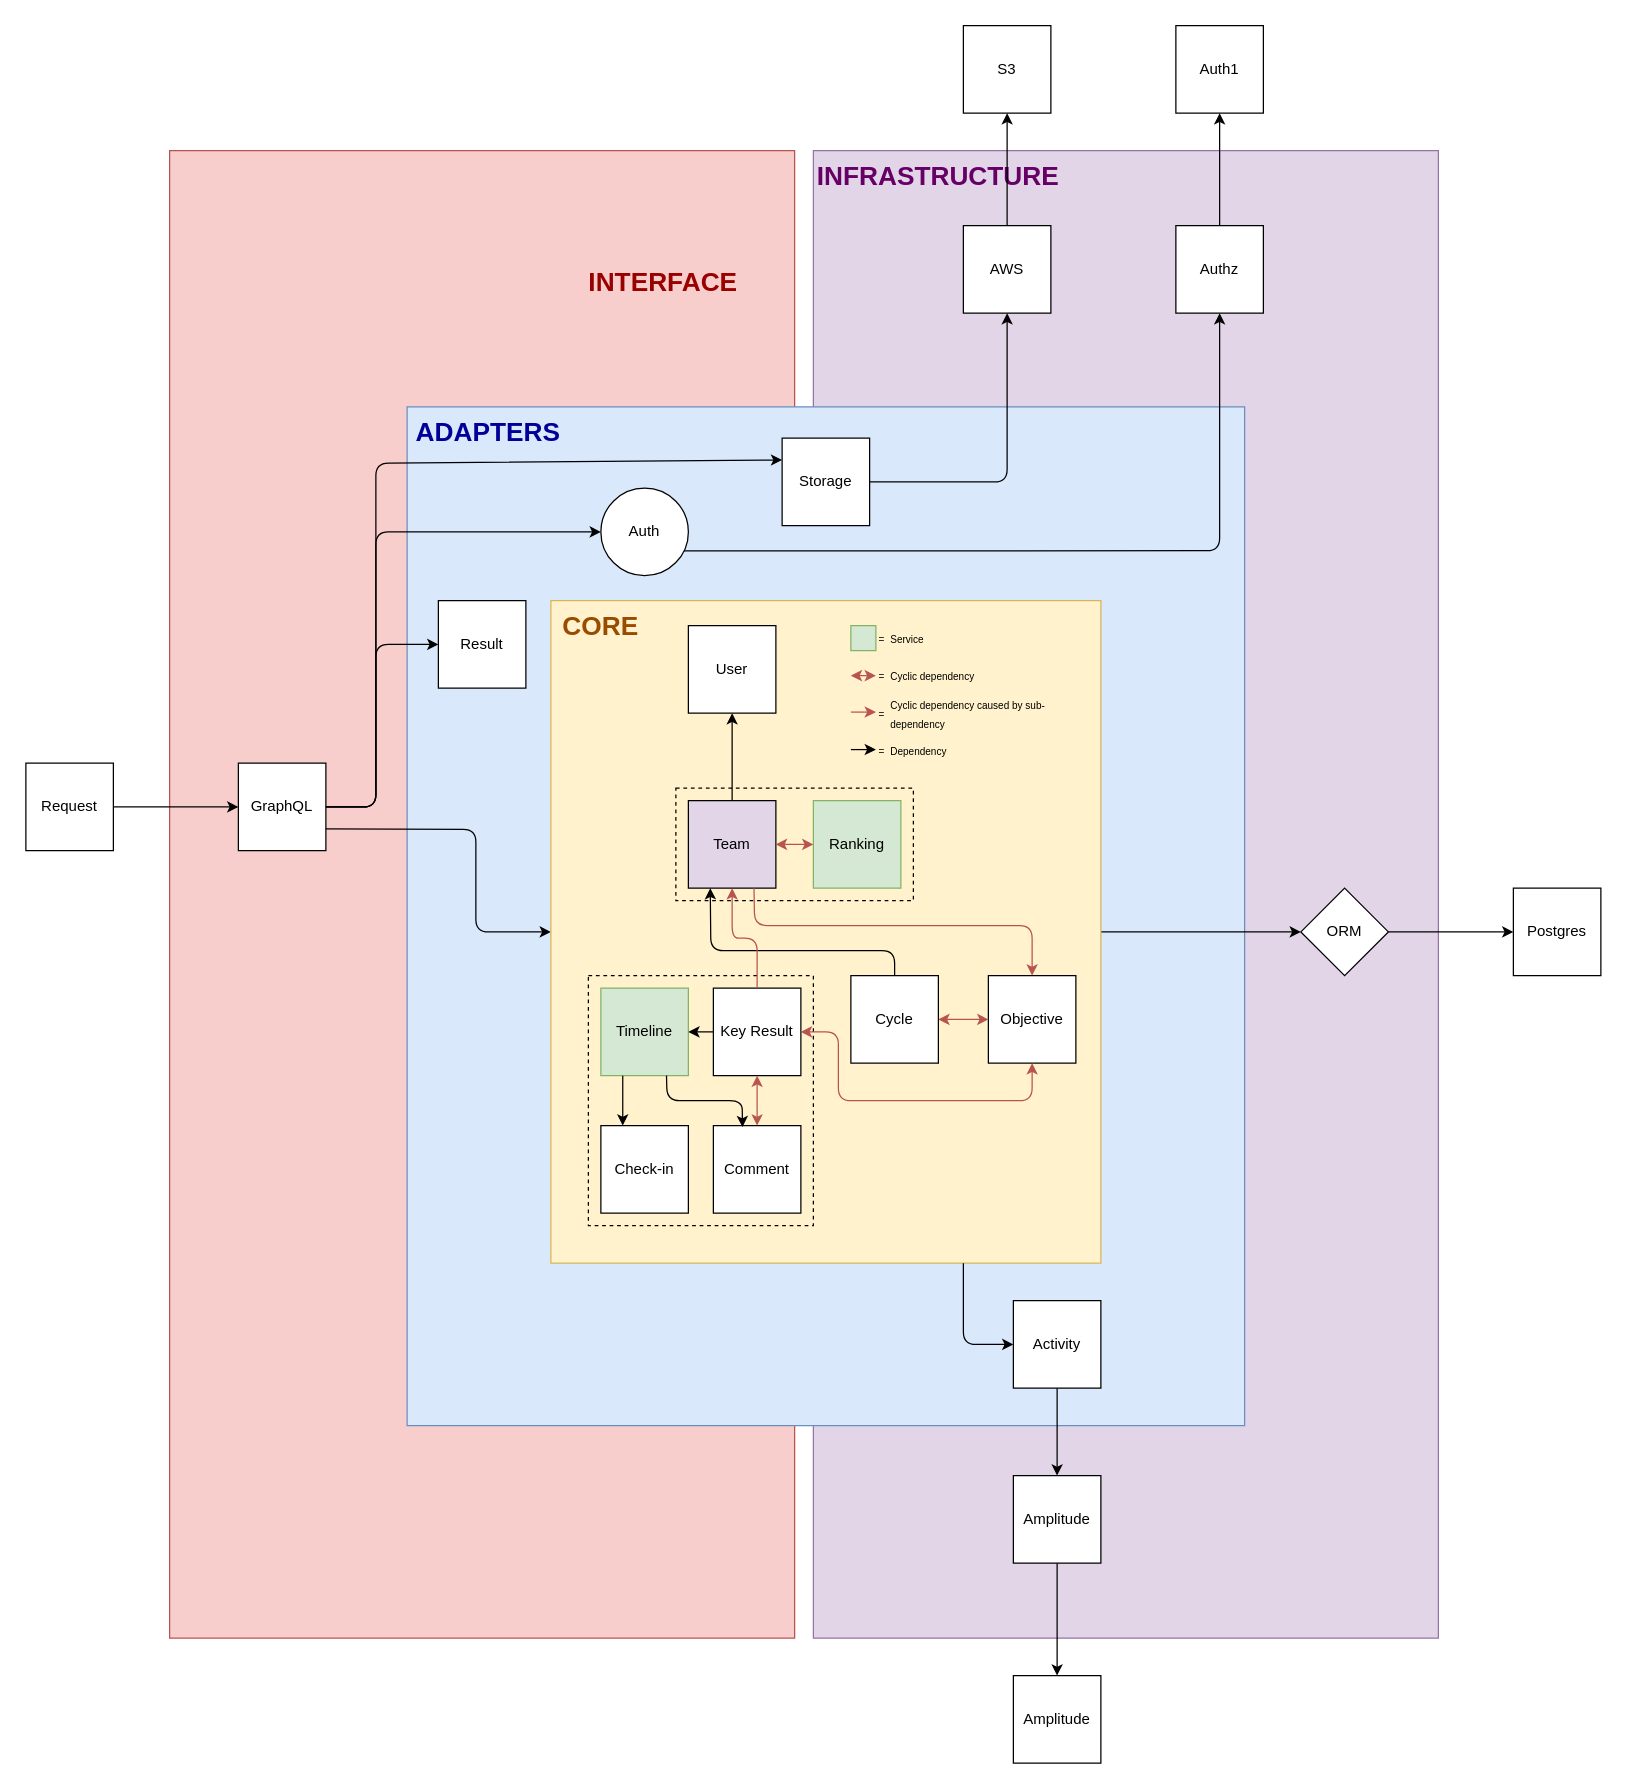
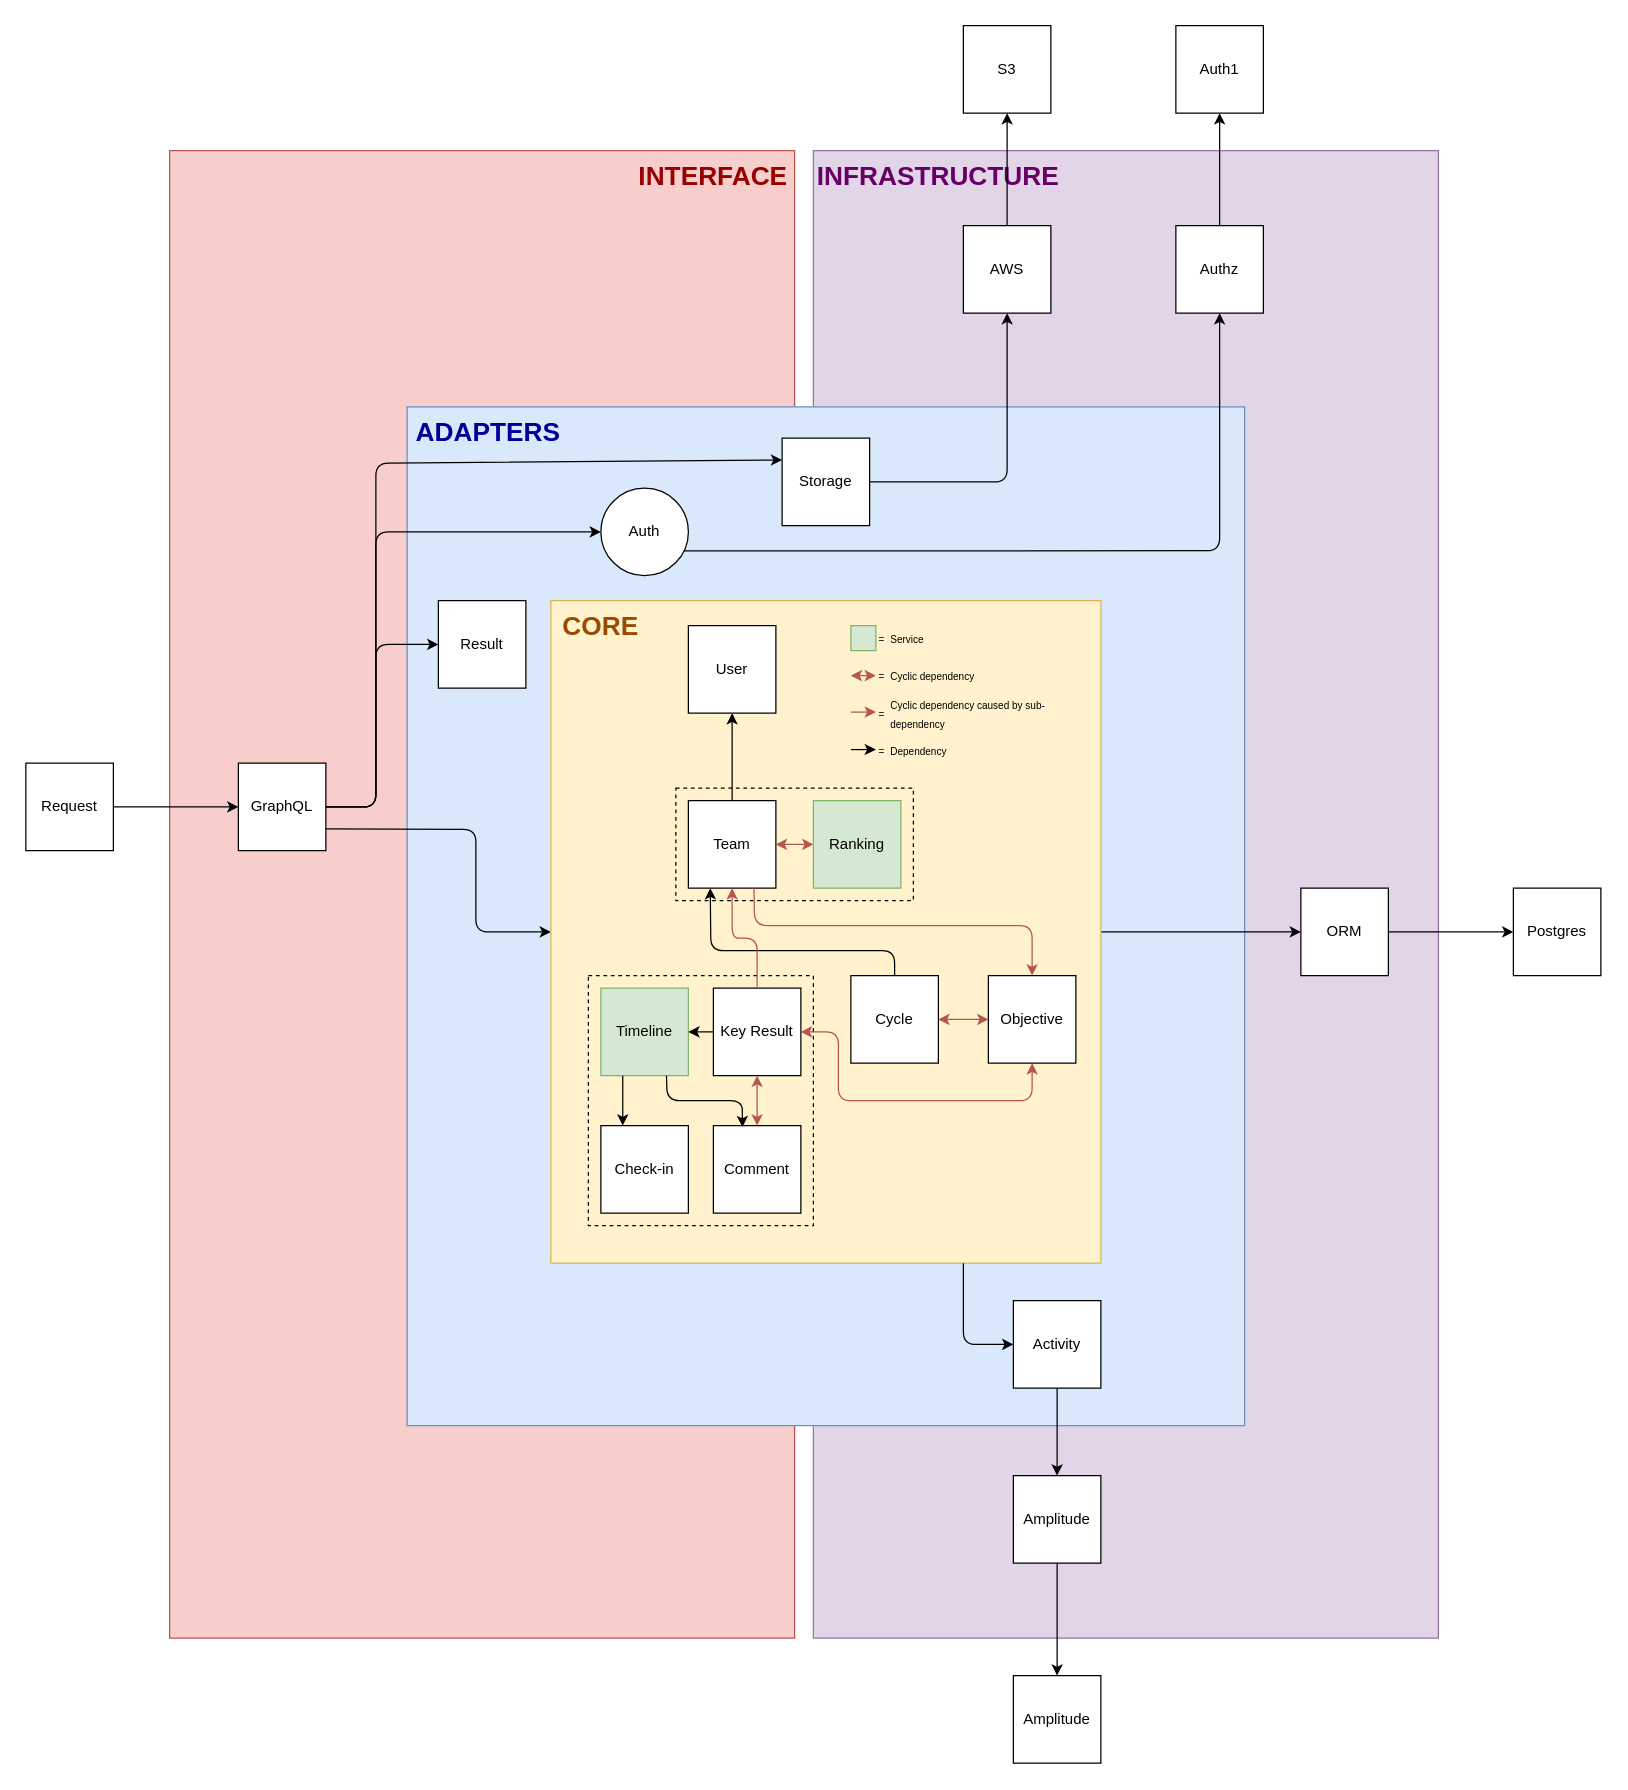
(663, 282) -> (713, 176)
(732, 844) -> (732, 844)
(1344, 932) -> (1344, 932)
